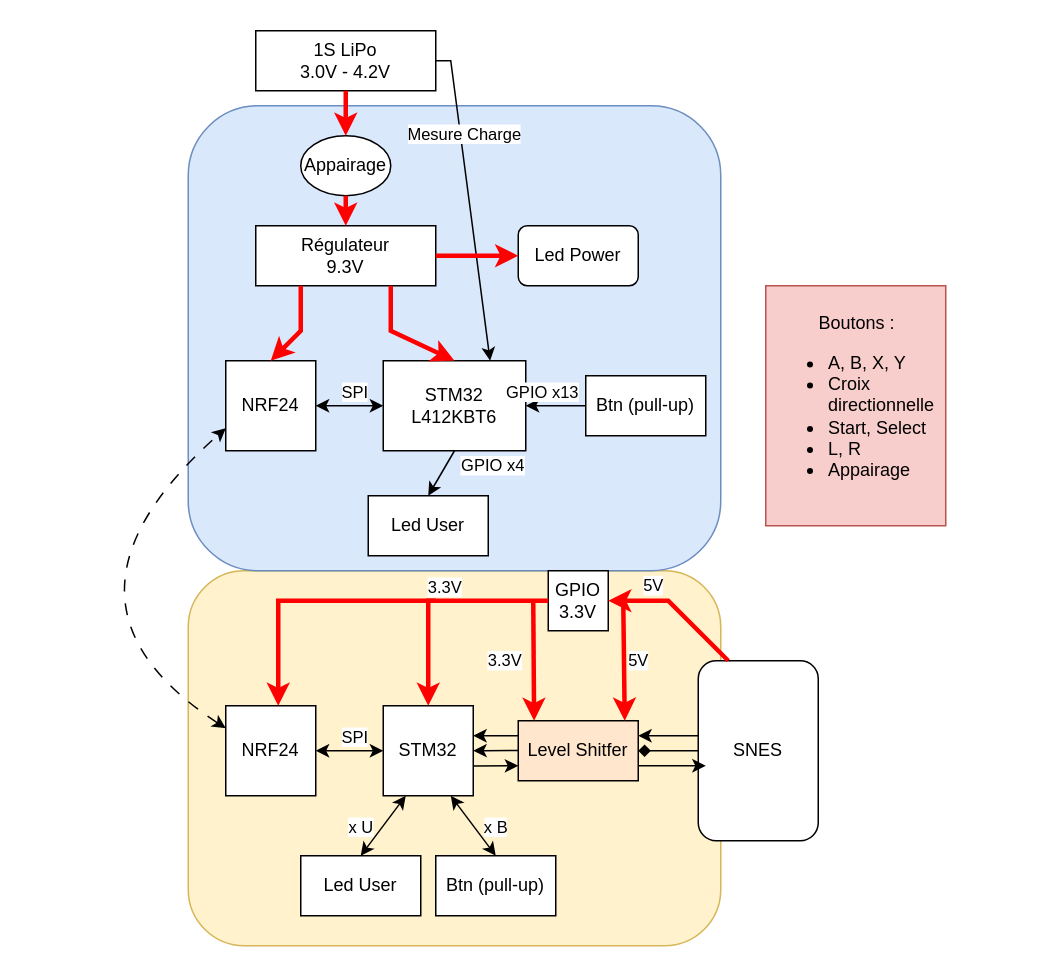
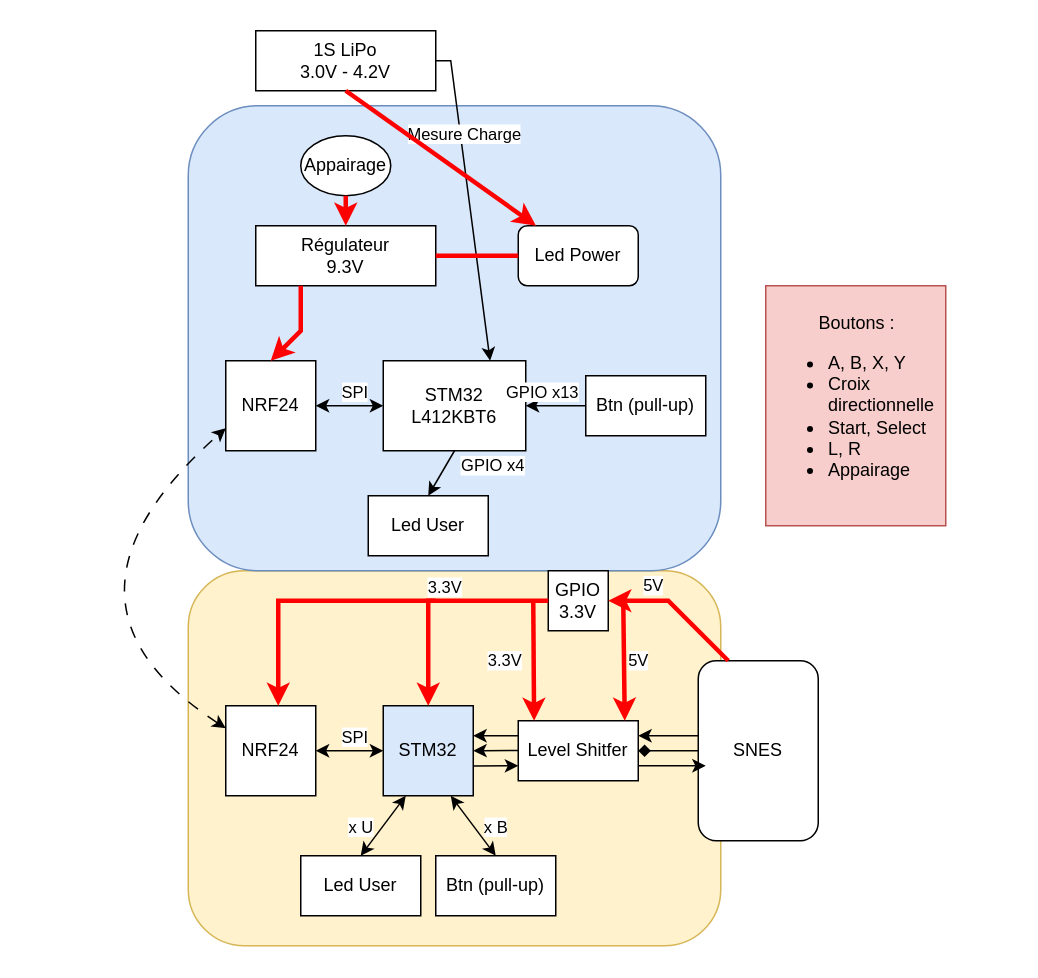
(346, 105) -> (435, 154)
(500, 256) -> (507, 256)
(395, 333) -> none
(428, 751) -> (428, 751)
(578, 751) -> (578, 751)
